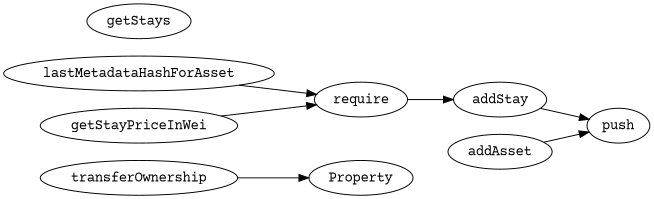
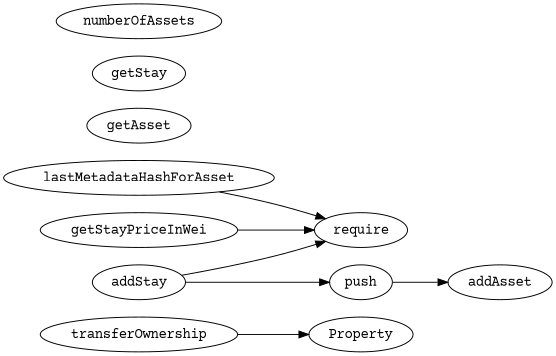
none -> (139, 21)
(139, 21) -> none
none -> (139, 73)
(425, 100) -> (249, 262)
none -> (139, 126)
(562, 138) -> (415, 282)
